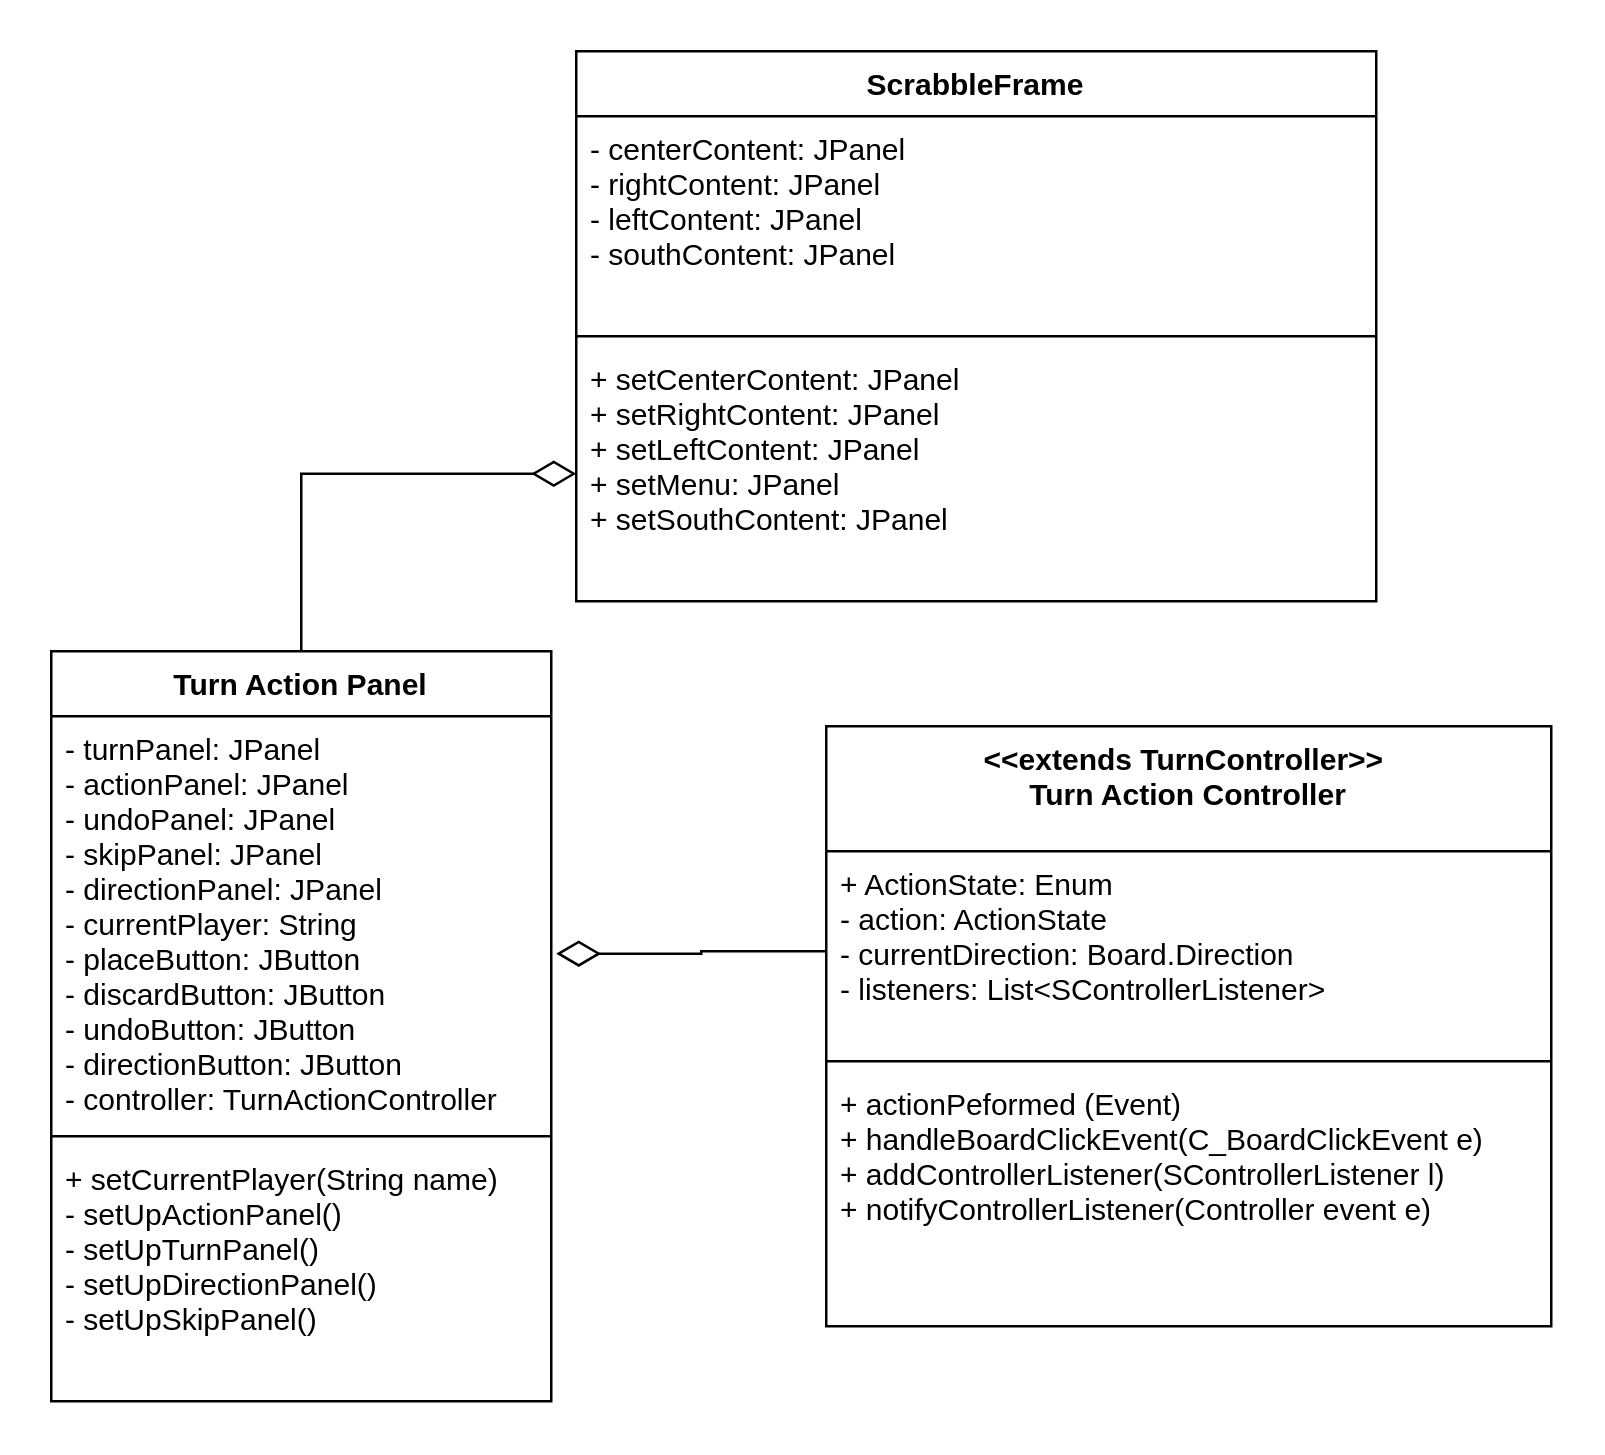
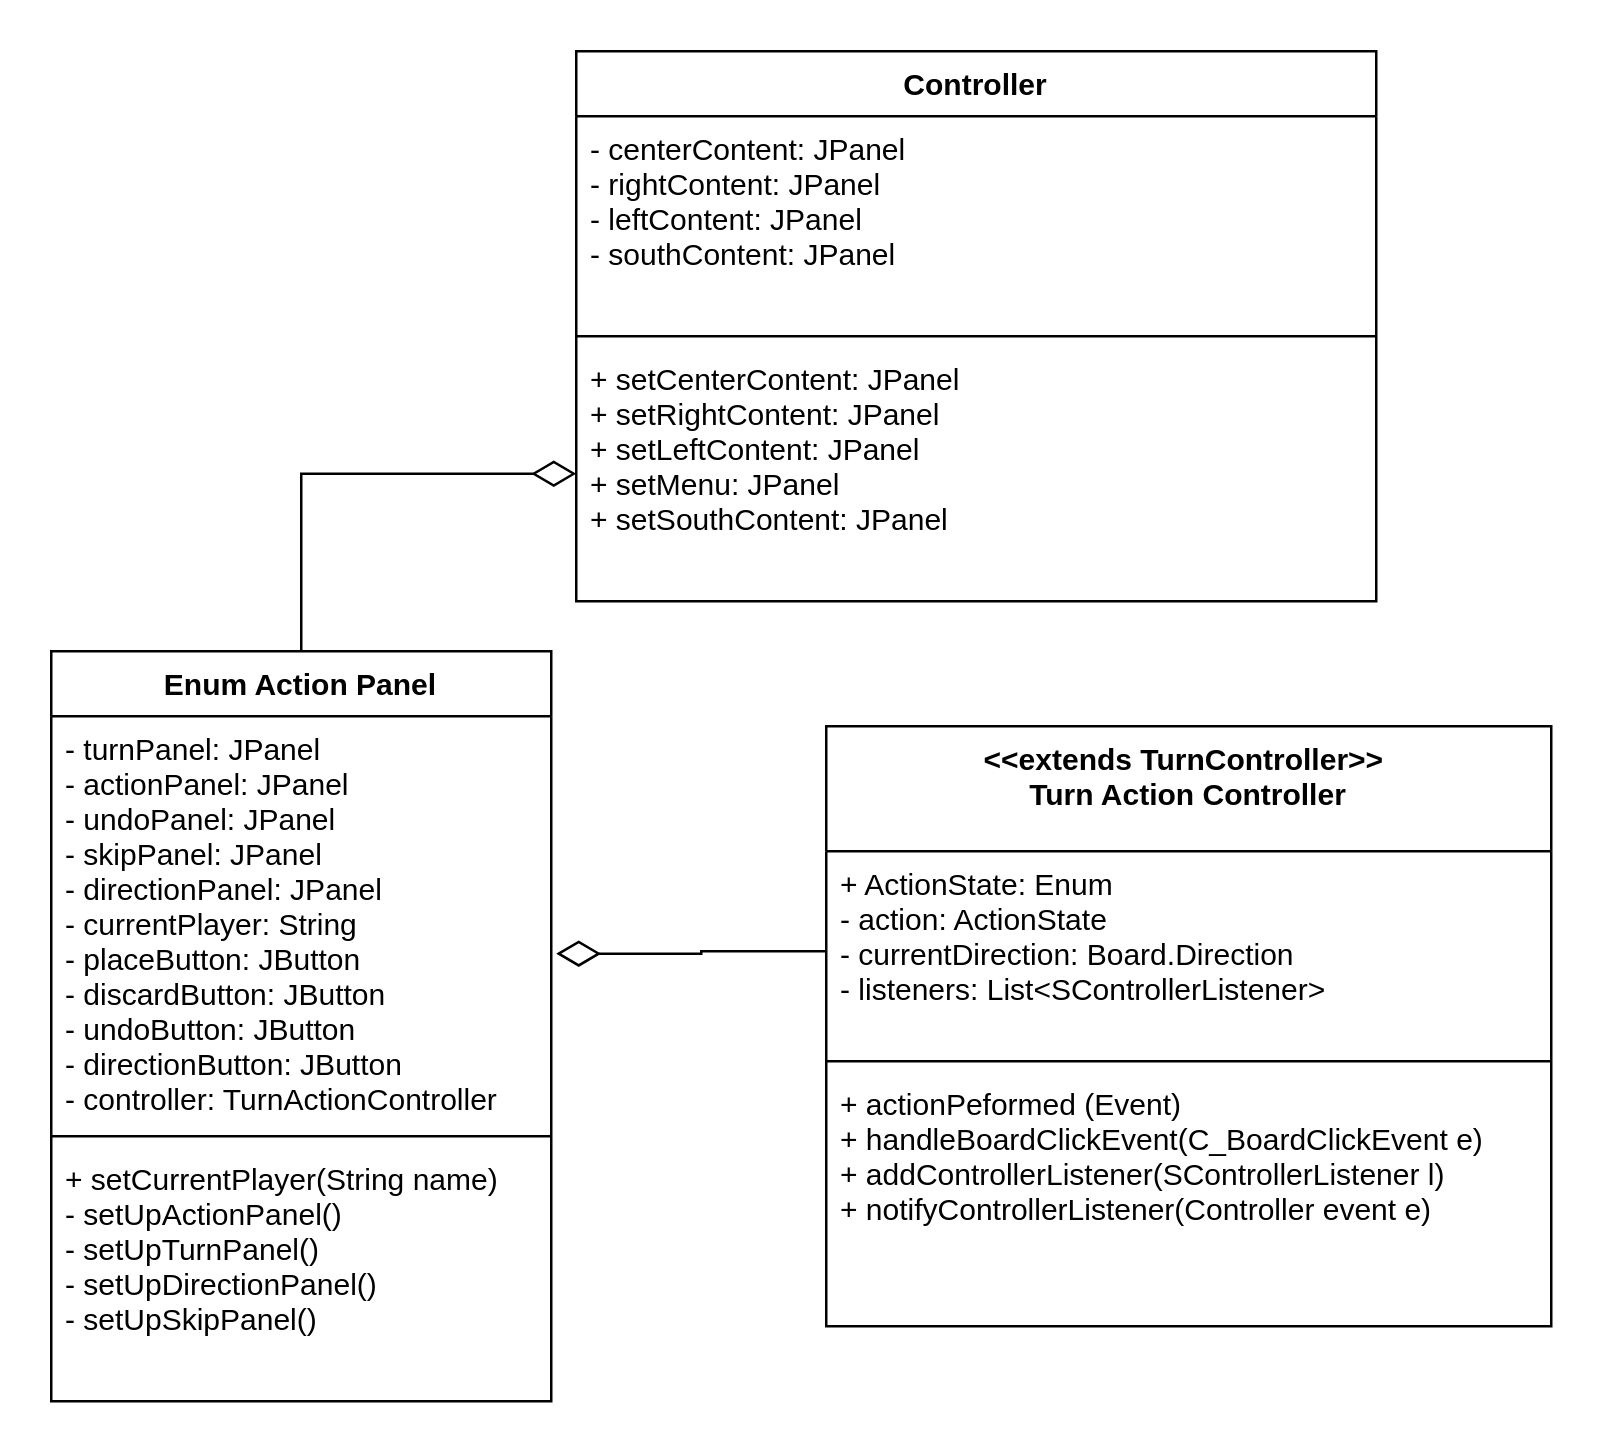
(975, 85) -> (975, 85)
(300, 685) -> (300, 685)
